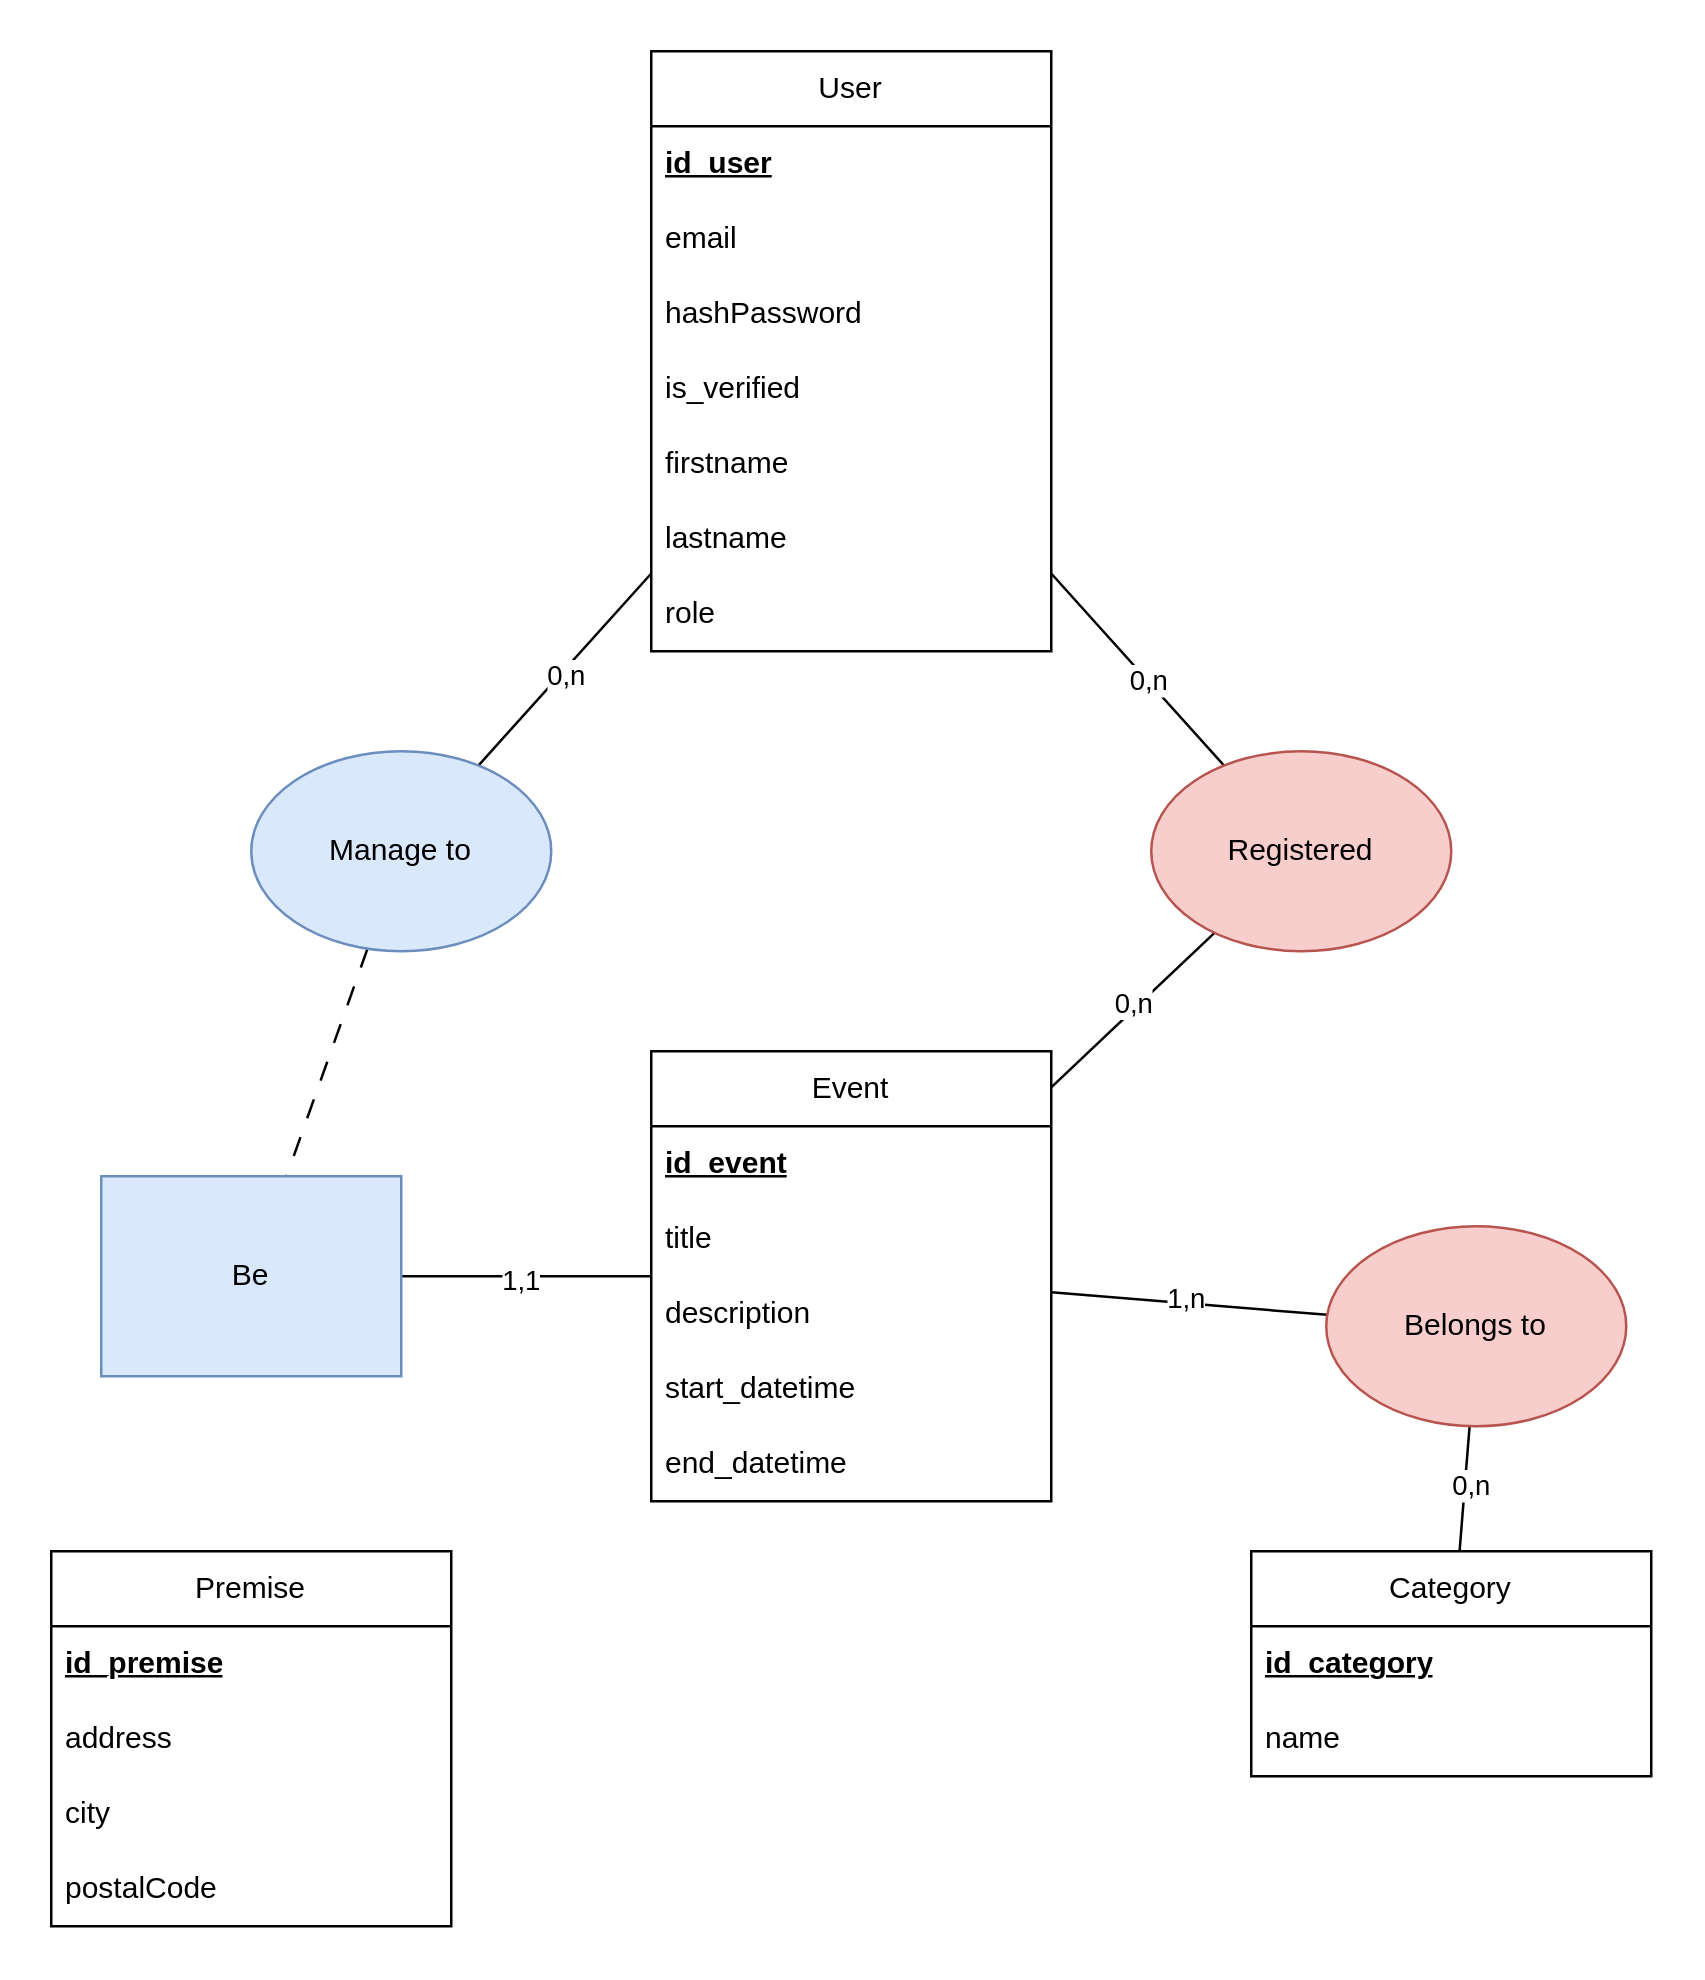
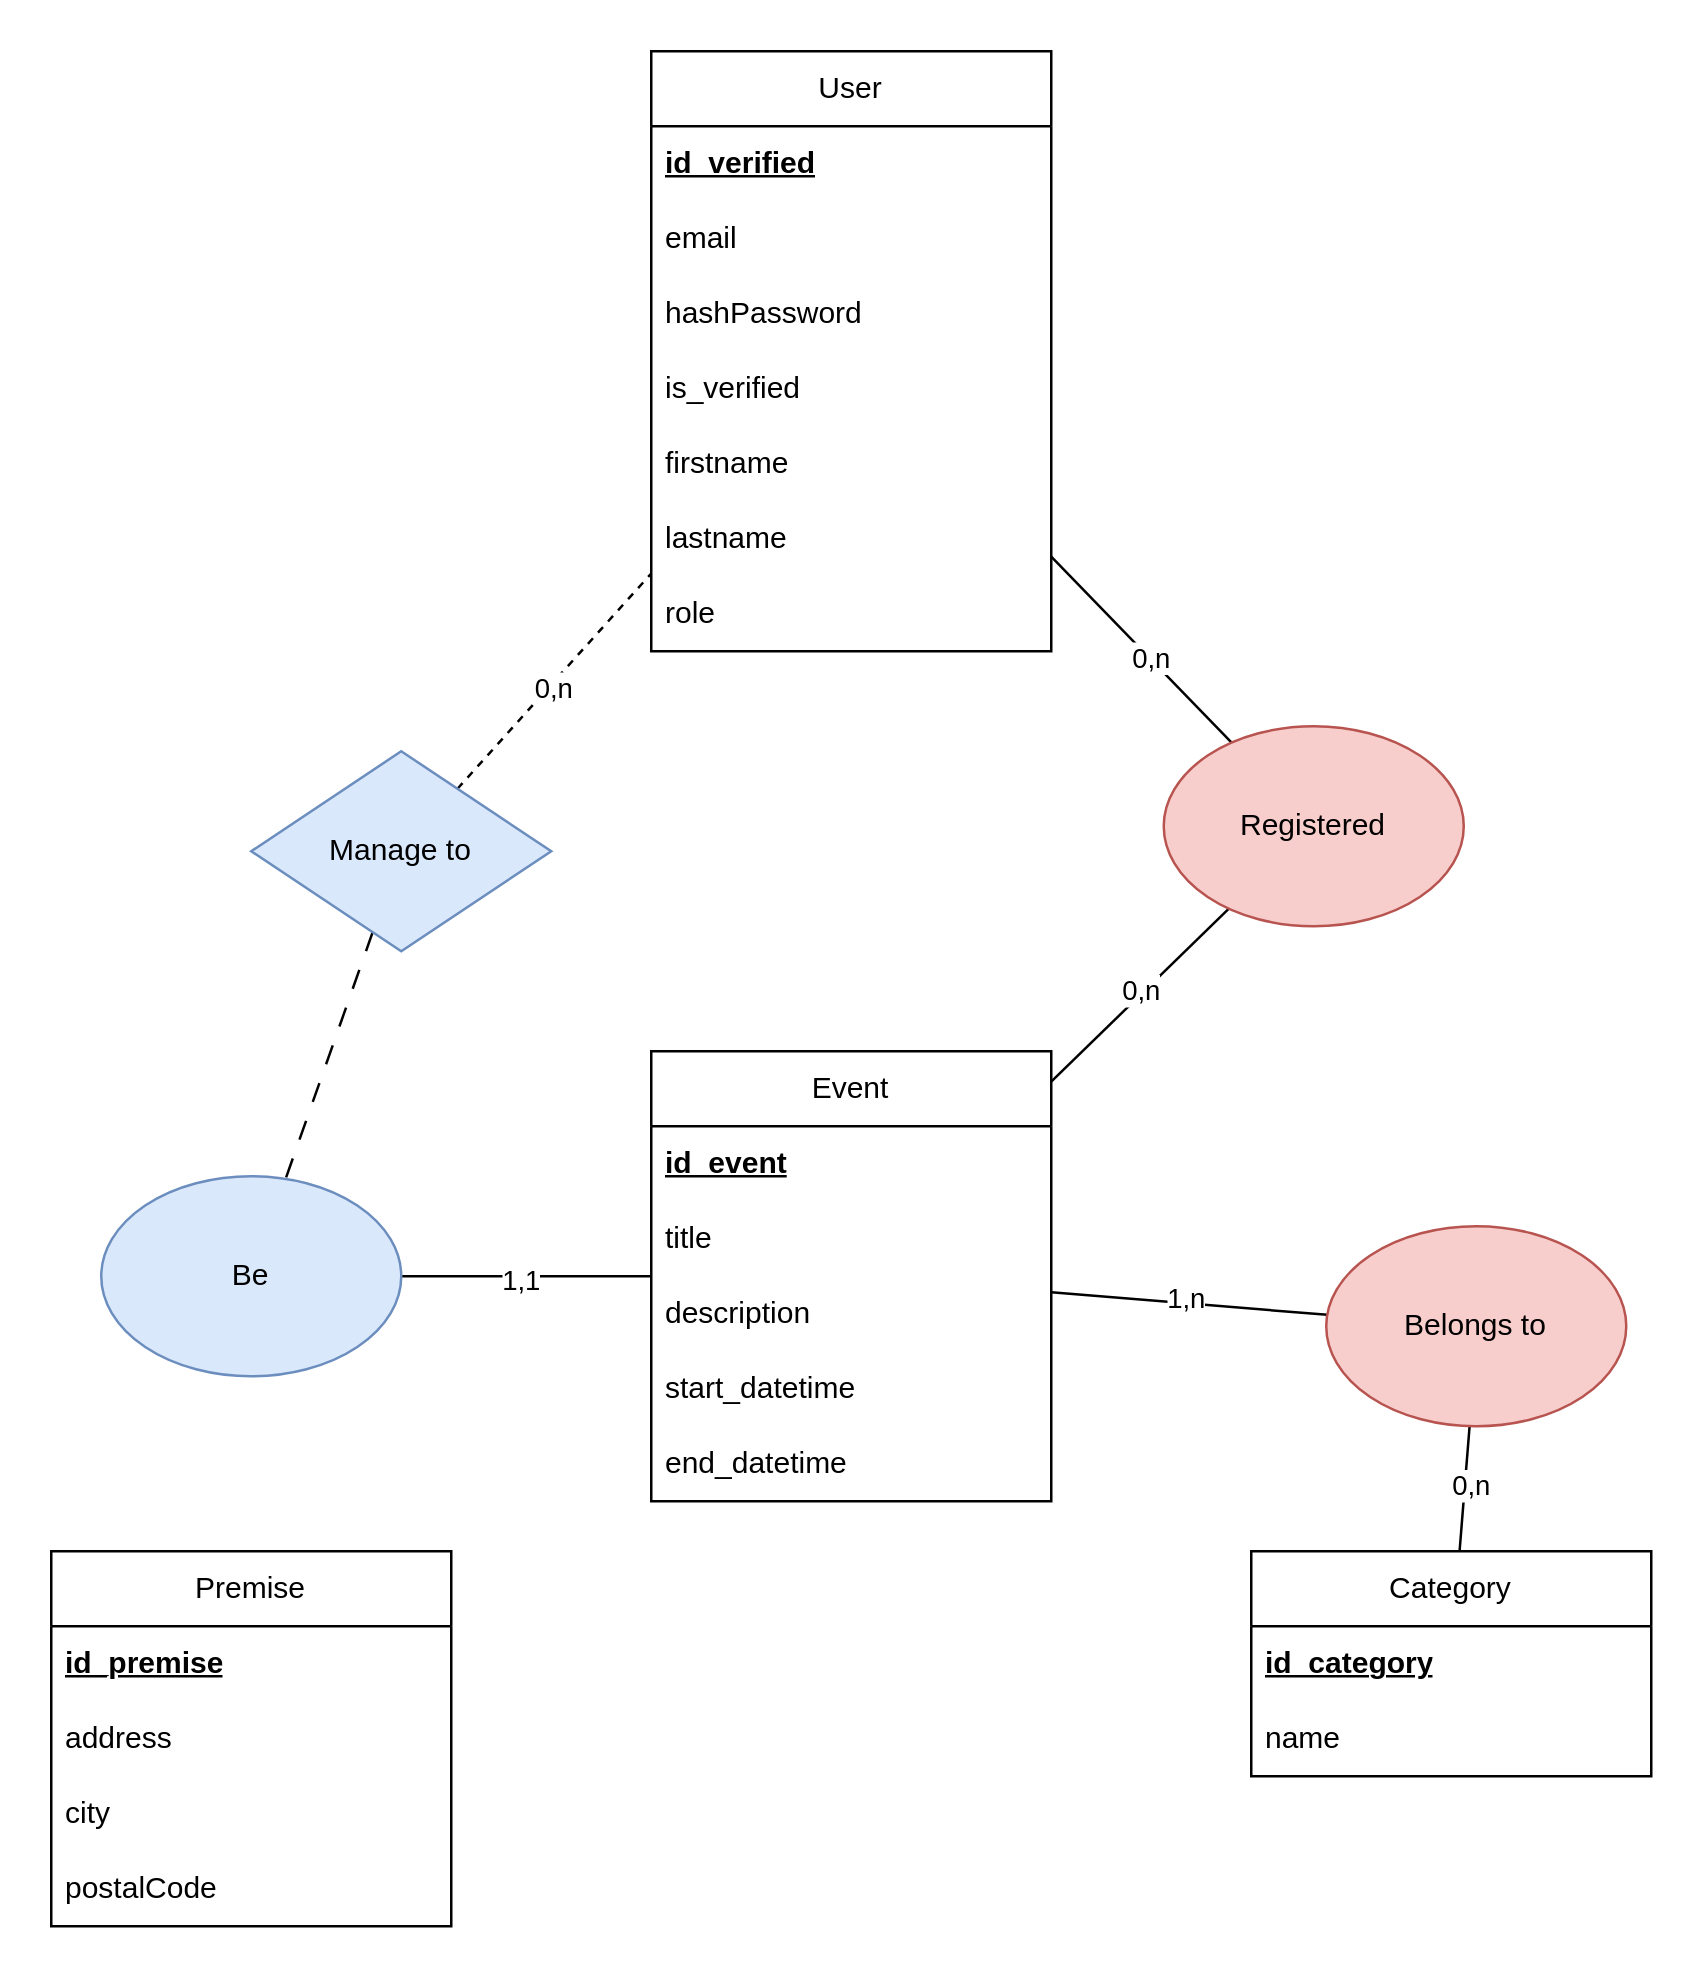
(721, 164) -> (747, 164)
(563, 672) -> (552, 684)
(401, 851) -> (401, 851)
(1301, 851) -> (1314, 826)
(251, 1276) -> (251, 1276)
